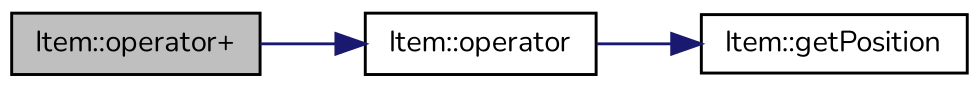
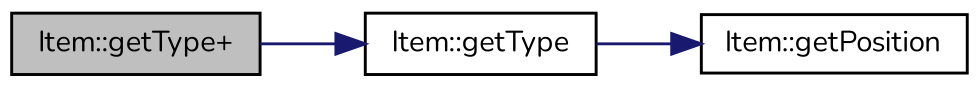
(136, 44) -> (136, 44)
(481, 44) -> (481, 44)
